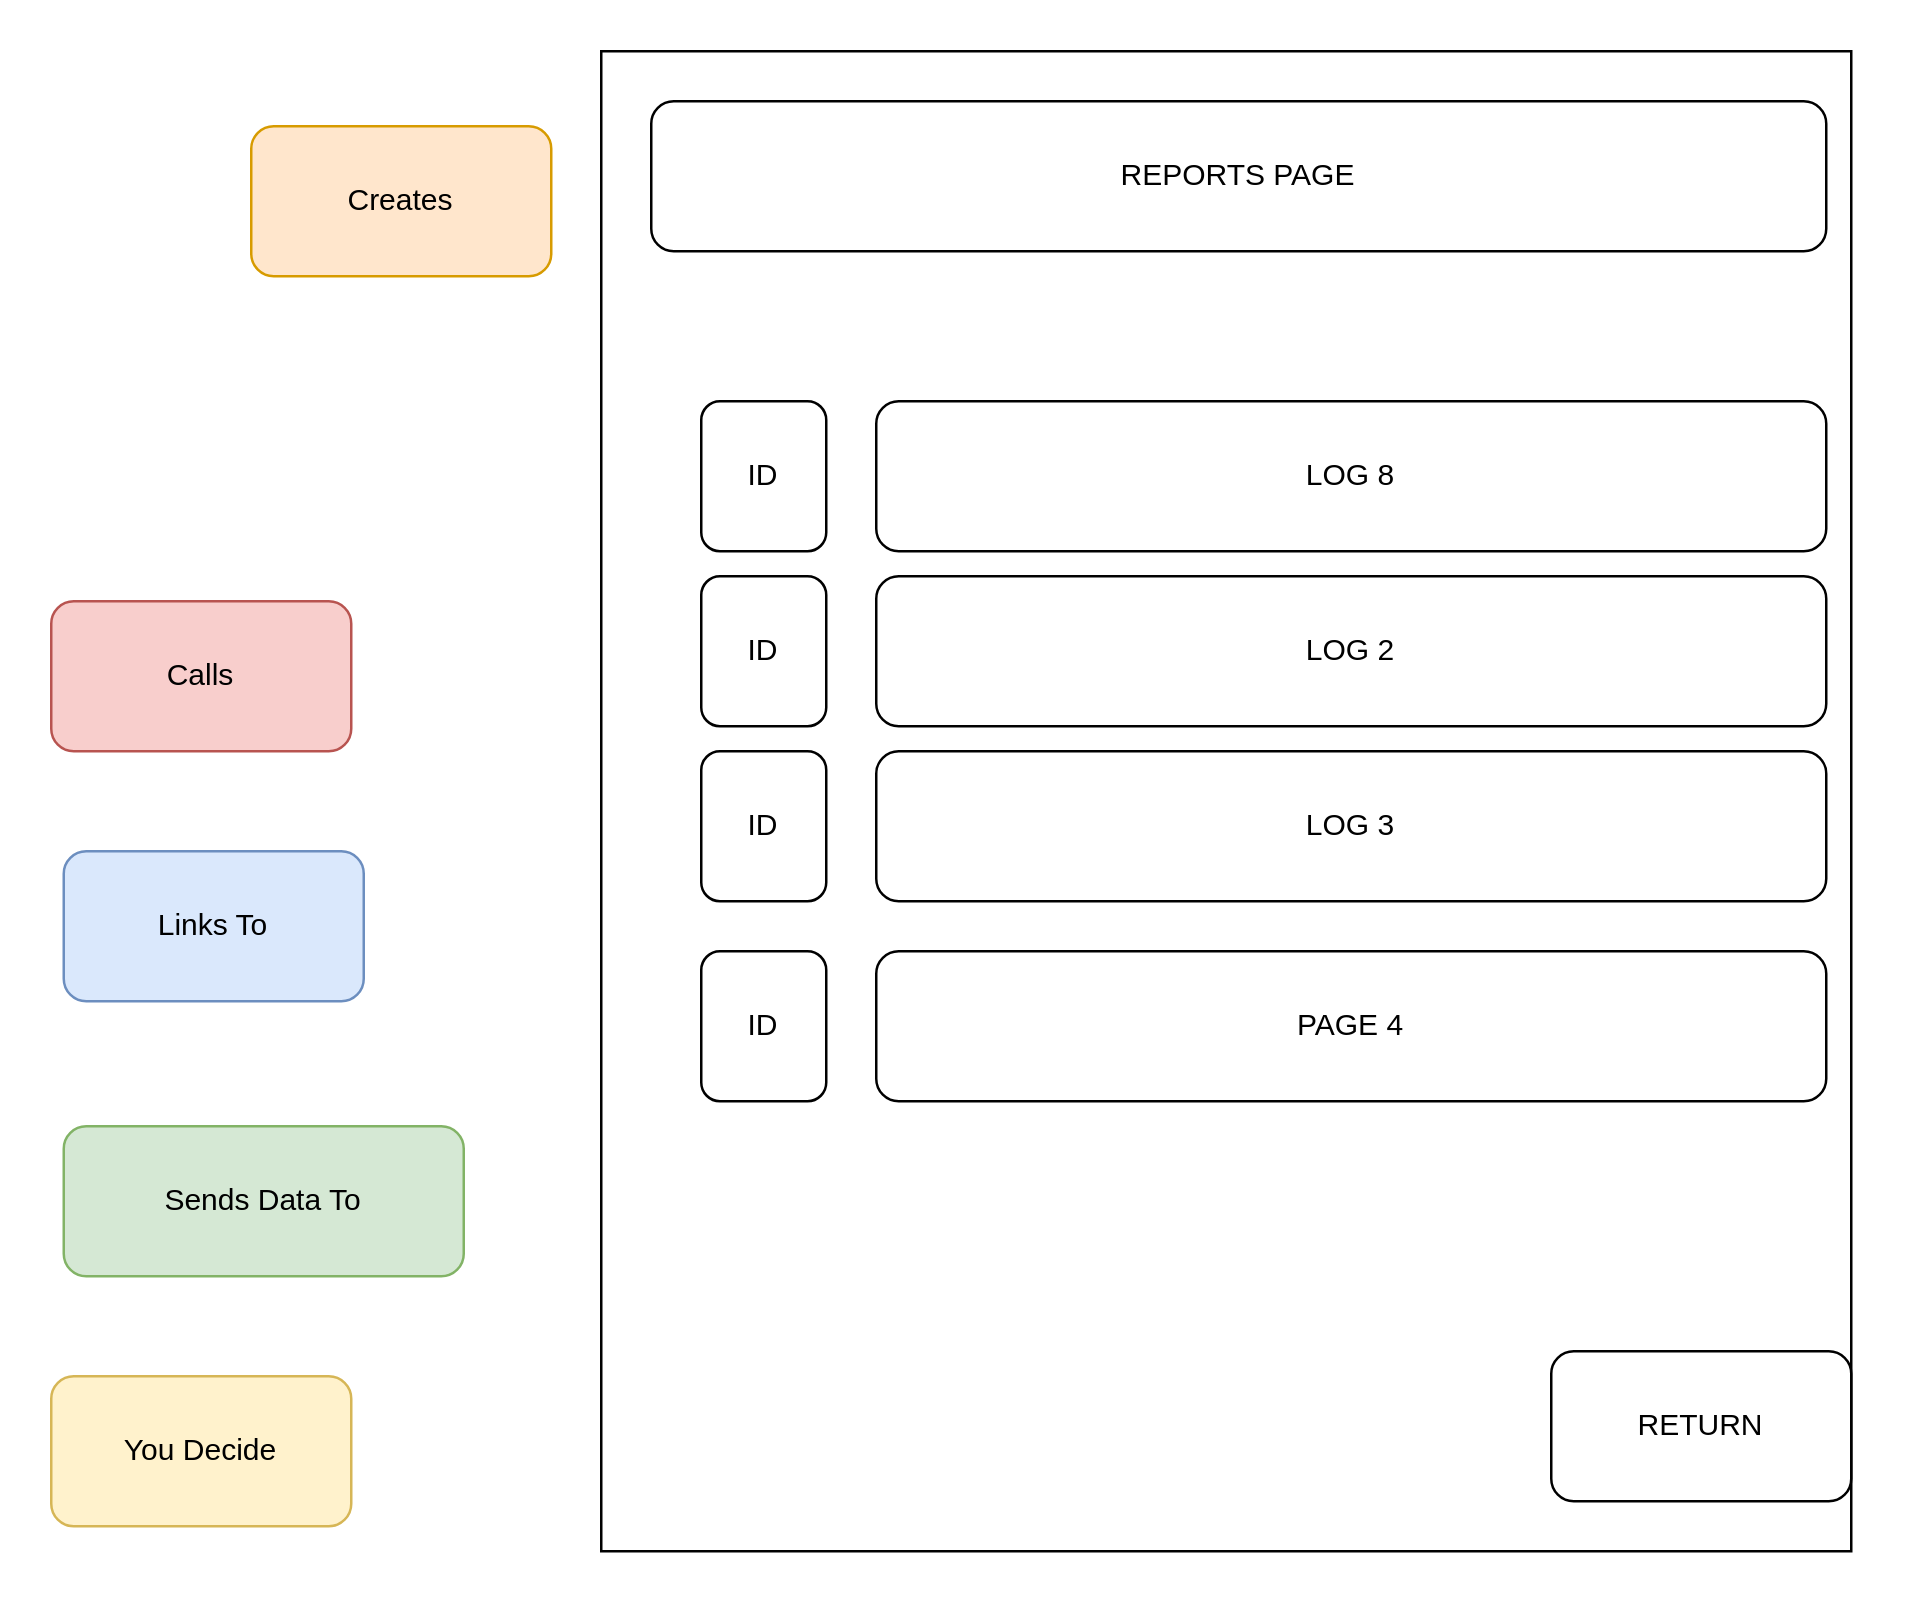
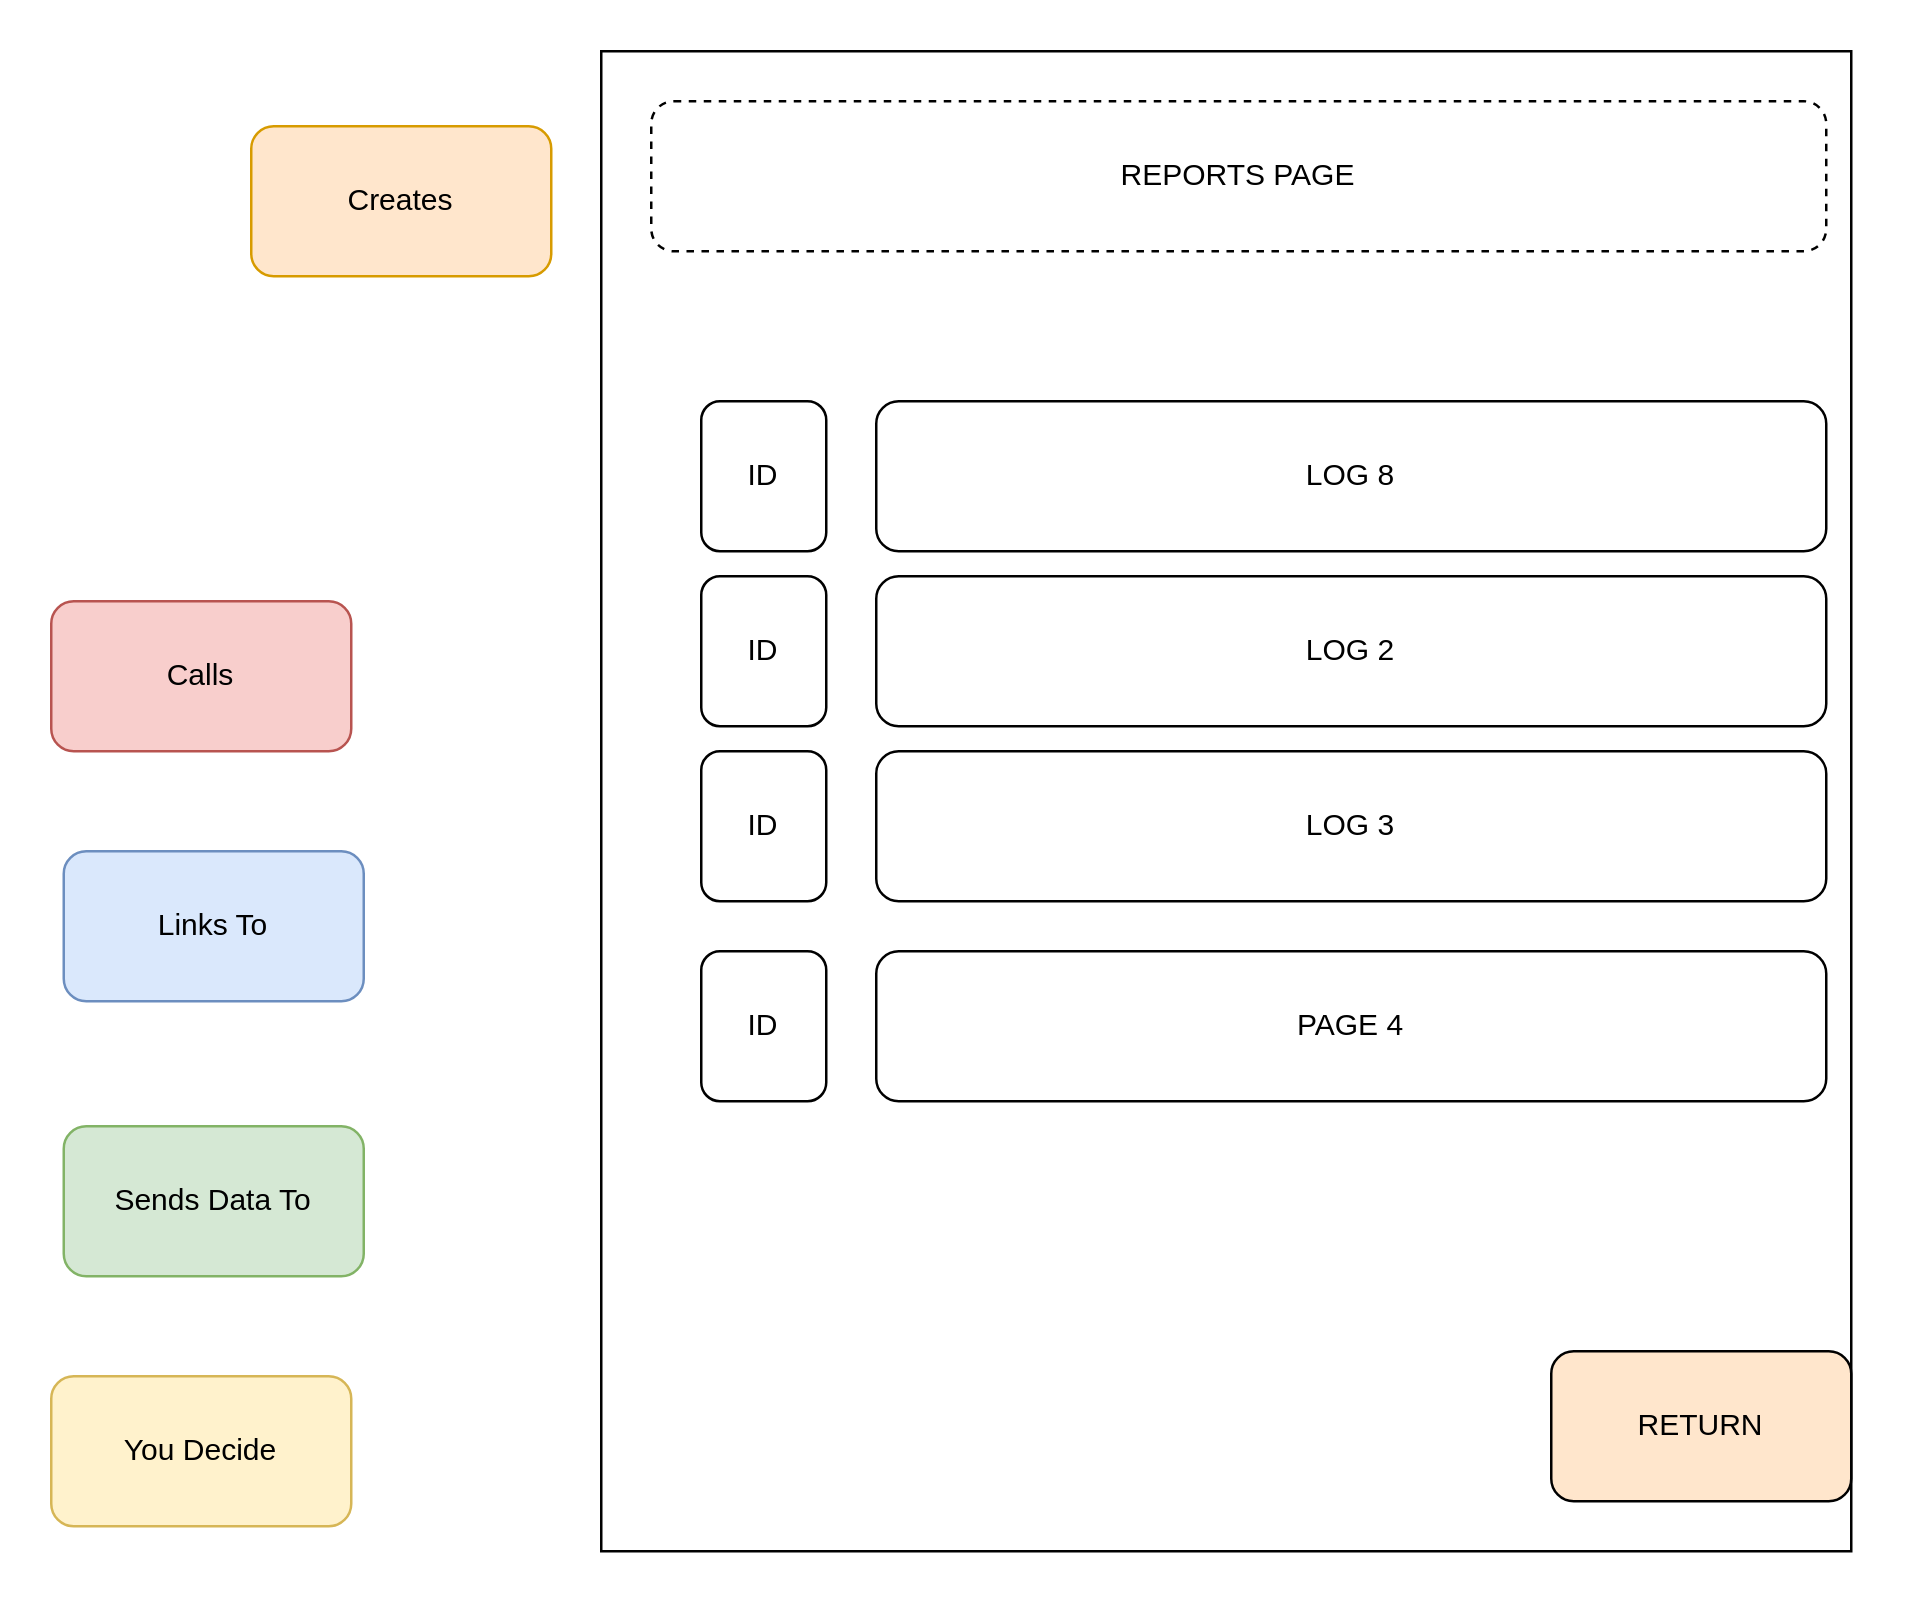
(1239, 176) -> (1239, 176)
(264, 1201) -> (214, 1201)
(1701, 1426) -> (1701, 1426)
